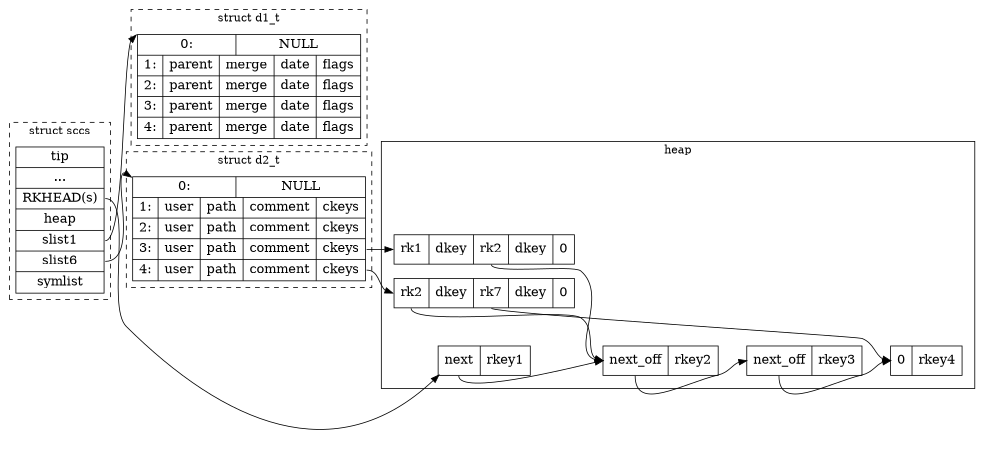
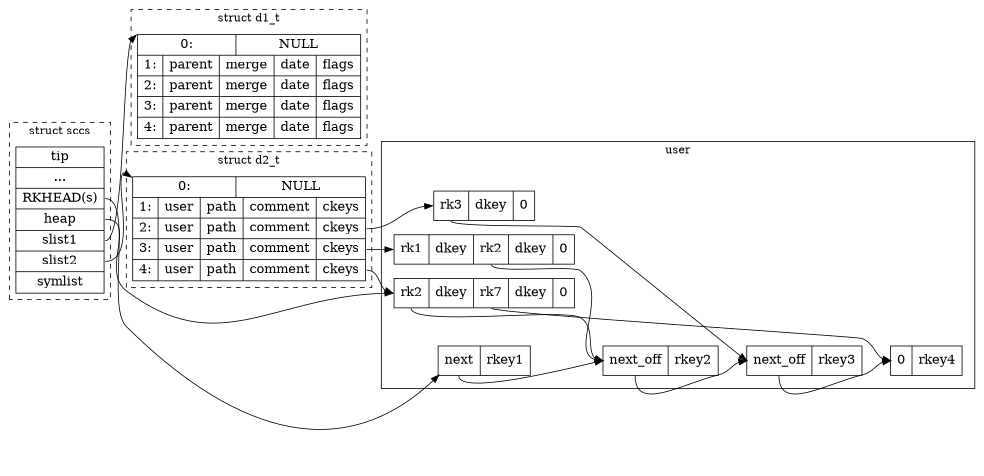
(678, 151) -> (678, 151)
none -> (484, 206)
(60, 261) -> (60, 261)
none -> (212, 322)
